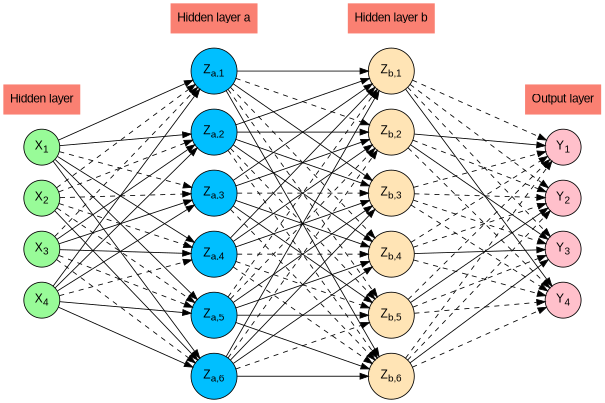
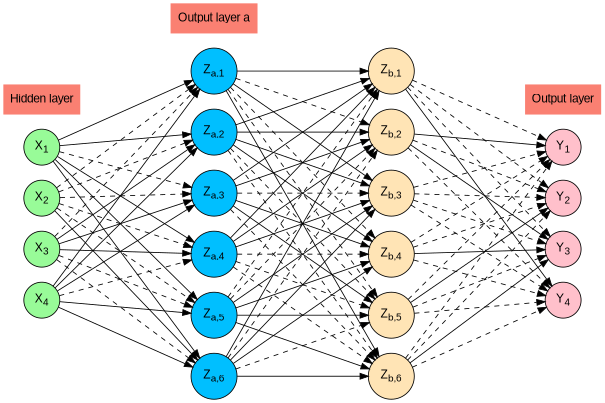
(214, 18) -> (214, 18)
(391, 18) -> none
